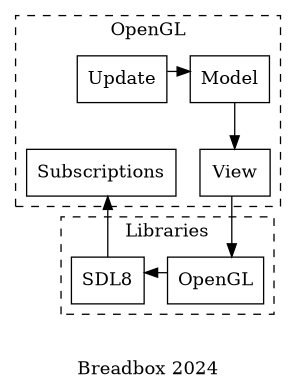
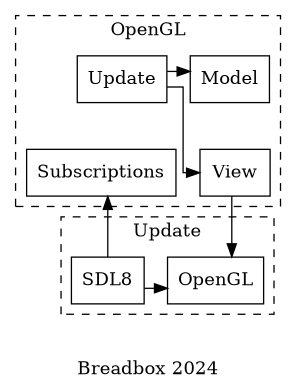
(235, 119) -> (183, 124)
(168, 232) -> (168, 232)
(162, 273) -> (149, 288)
